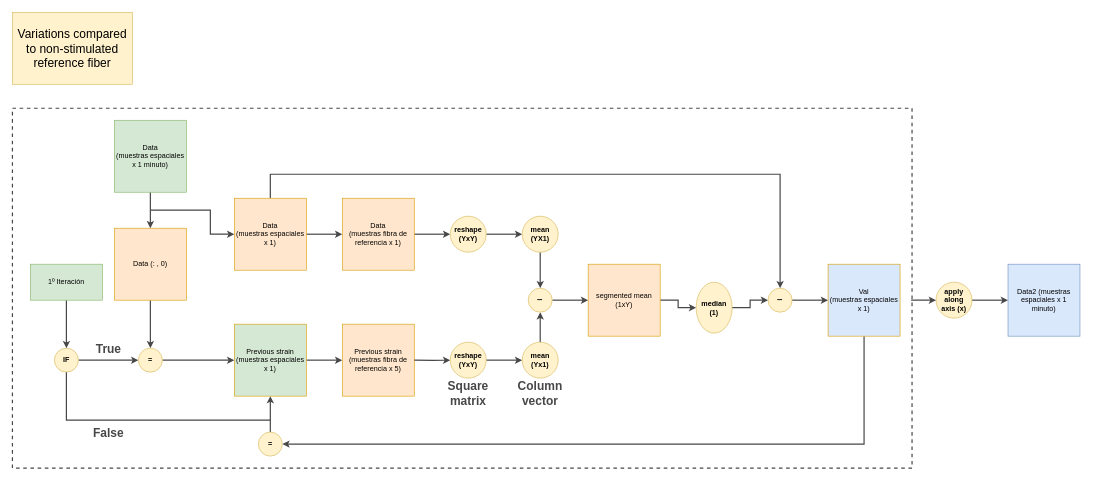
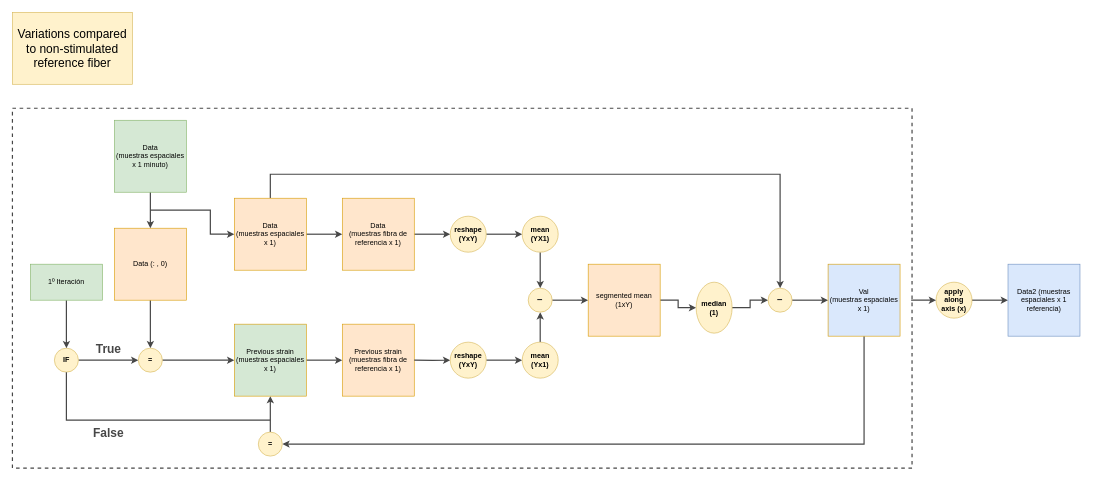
(1044, 300) -> (1044, 300)
(378, 360) -> (378, 360)
(468, 393) -> none
(540, 393) -> none
